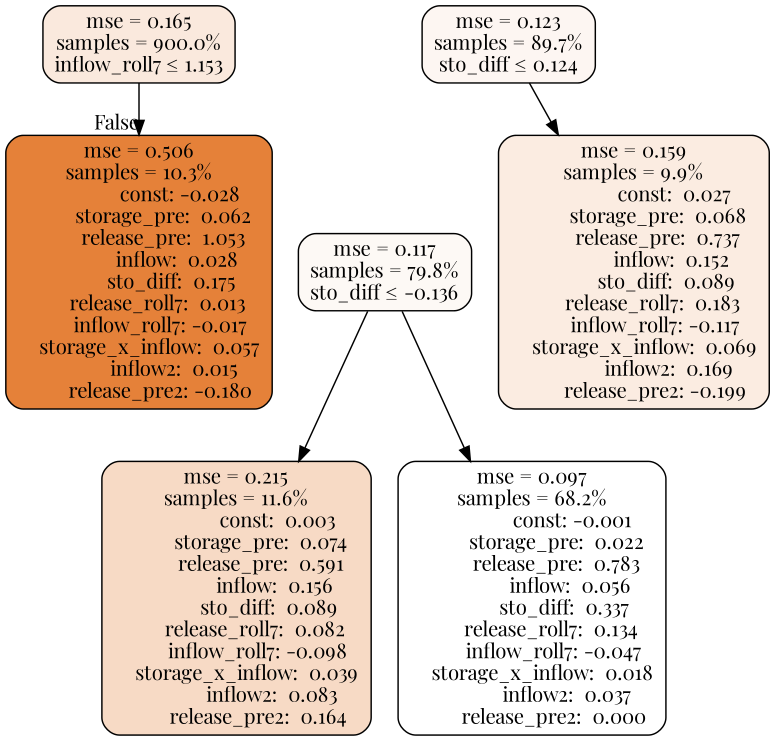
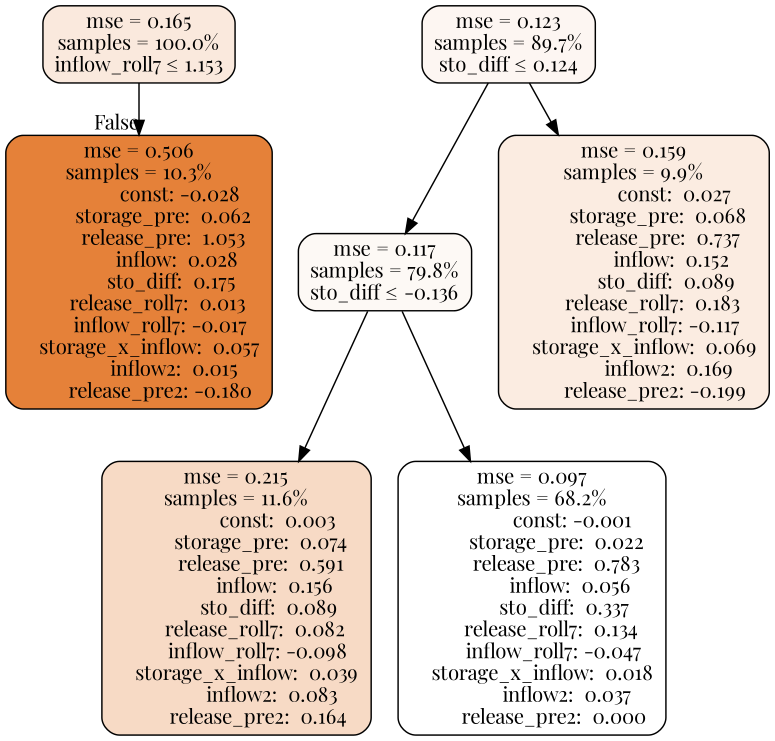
(139, 44) -> (139, 44)
none -> (450, 152)
